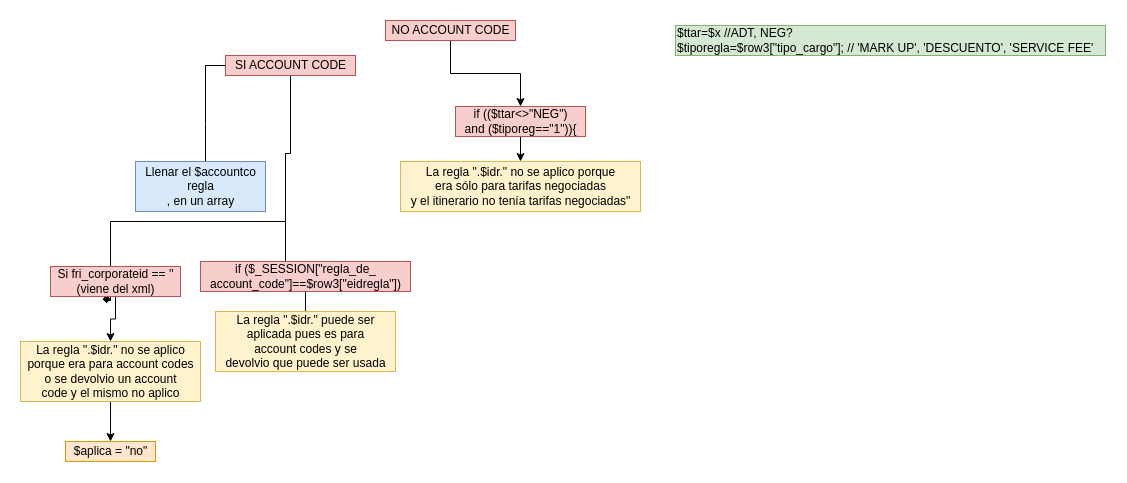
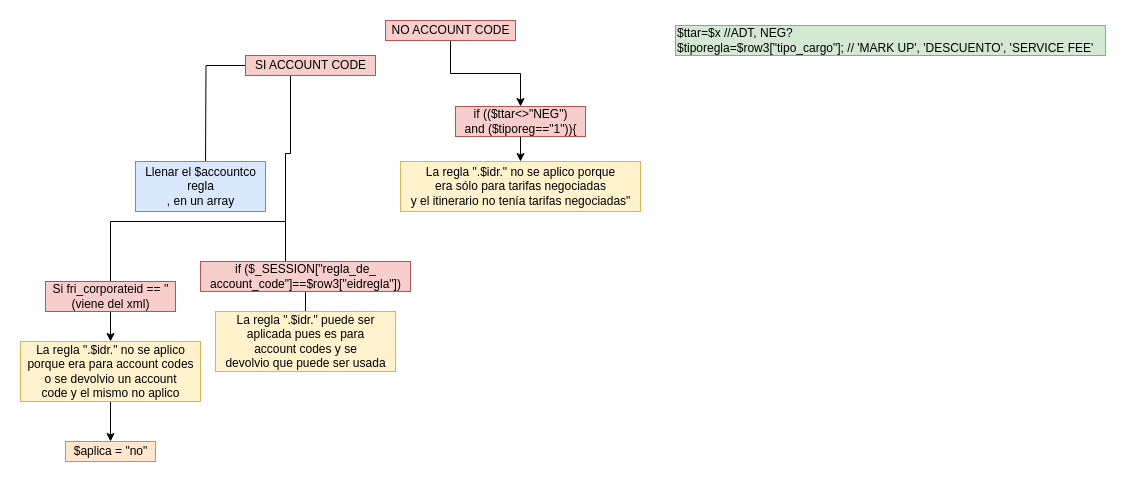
(291, 66) -> (311, 66)
(116, 282) -> (111, 297)
